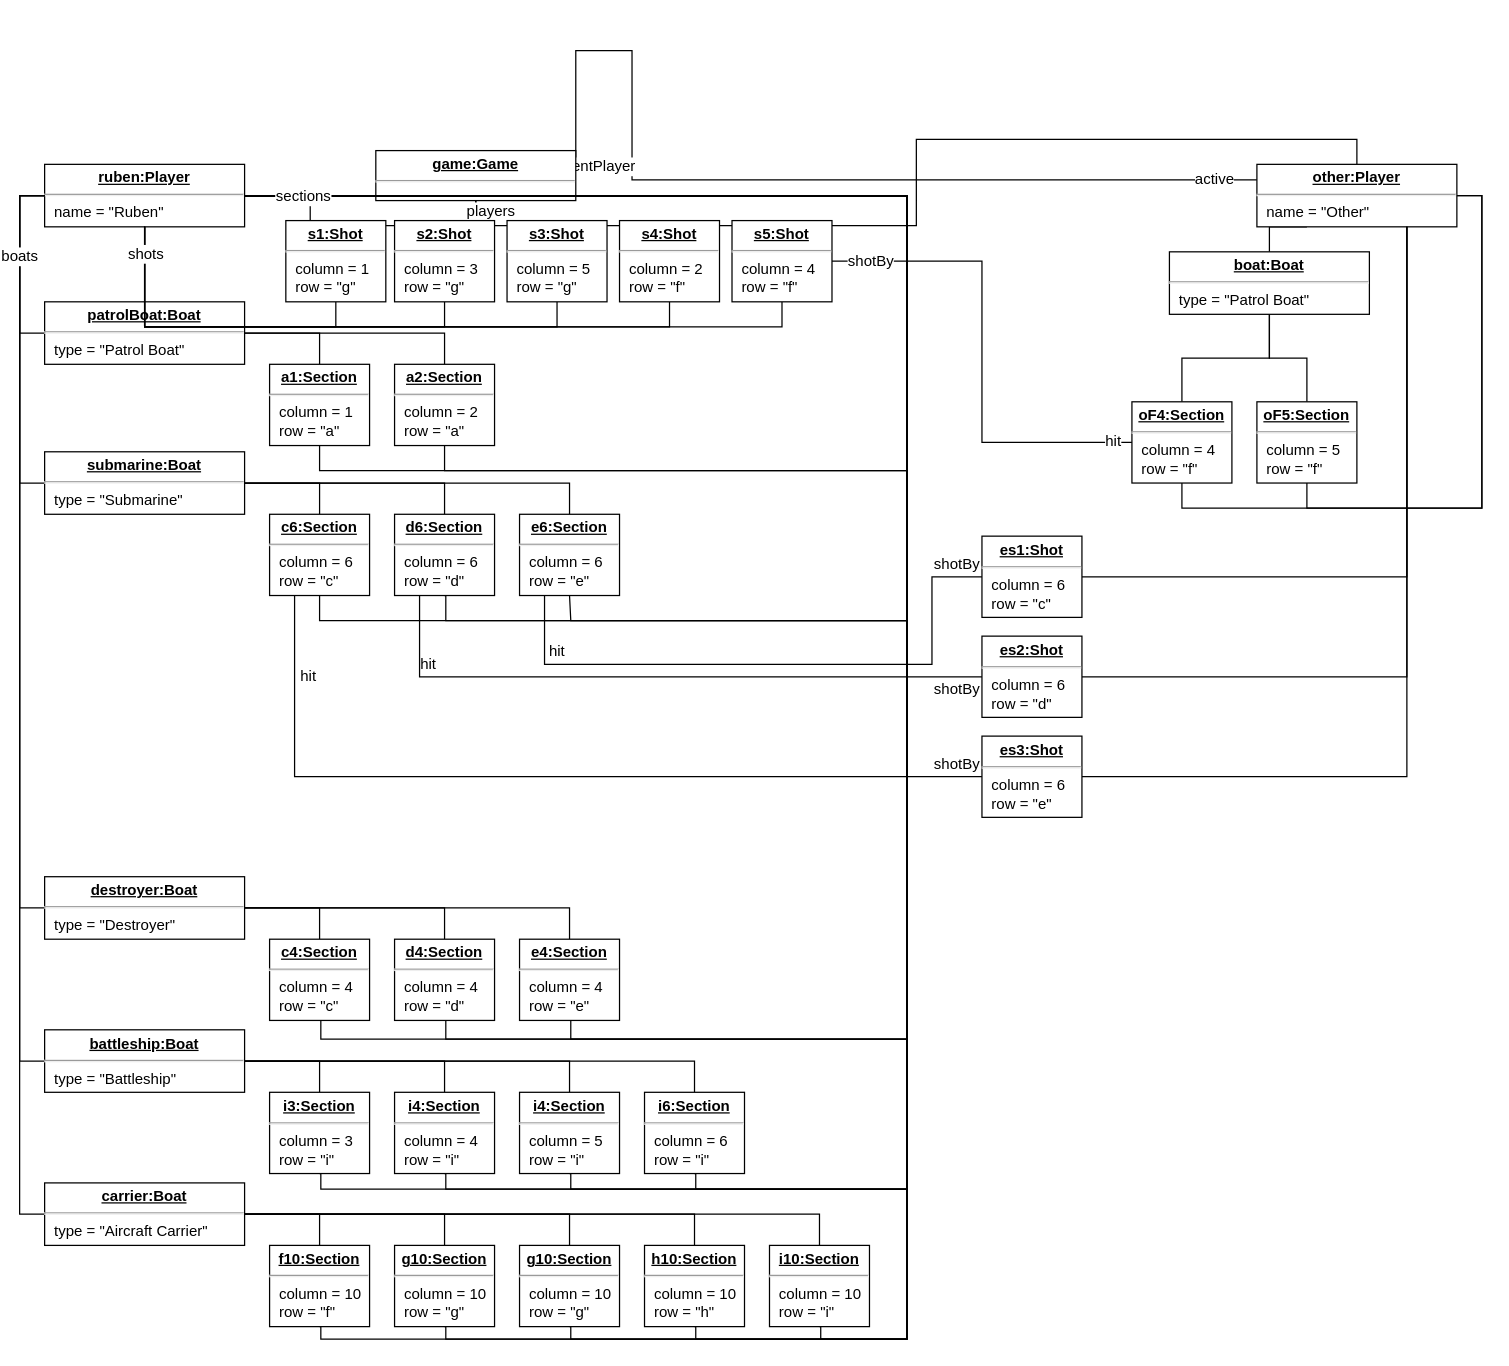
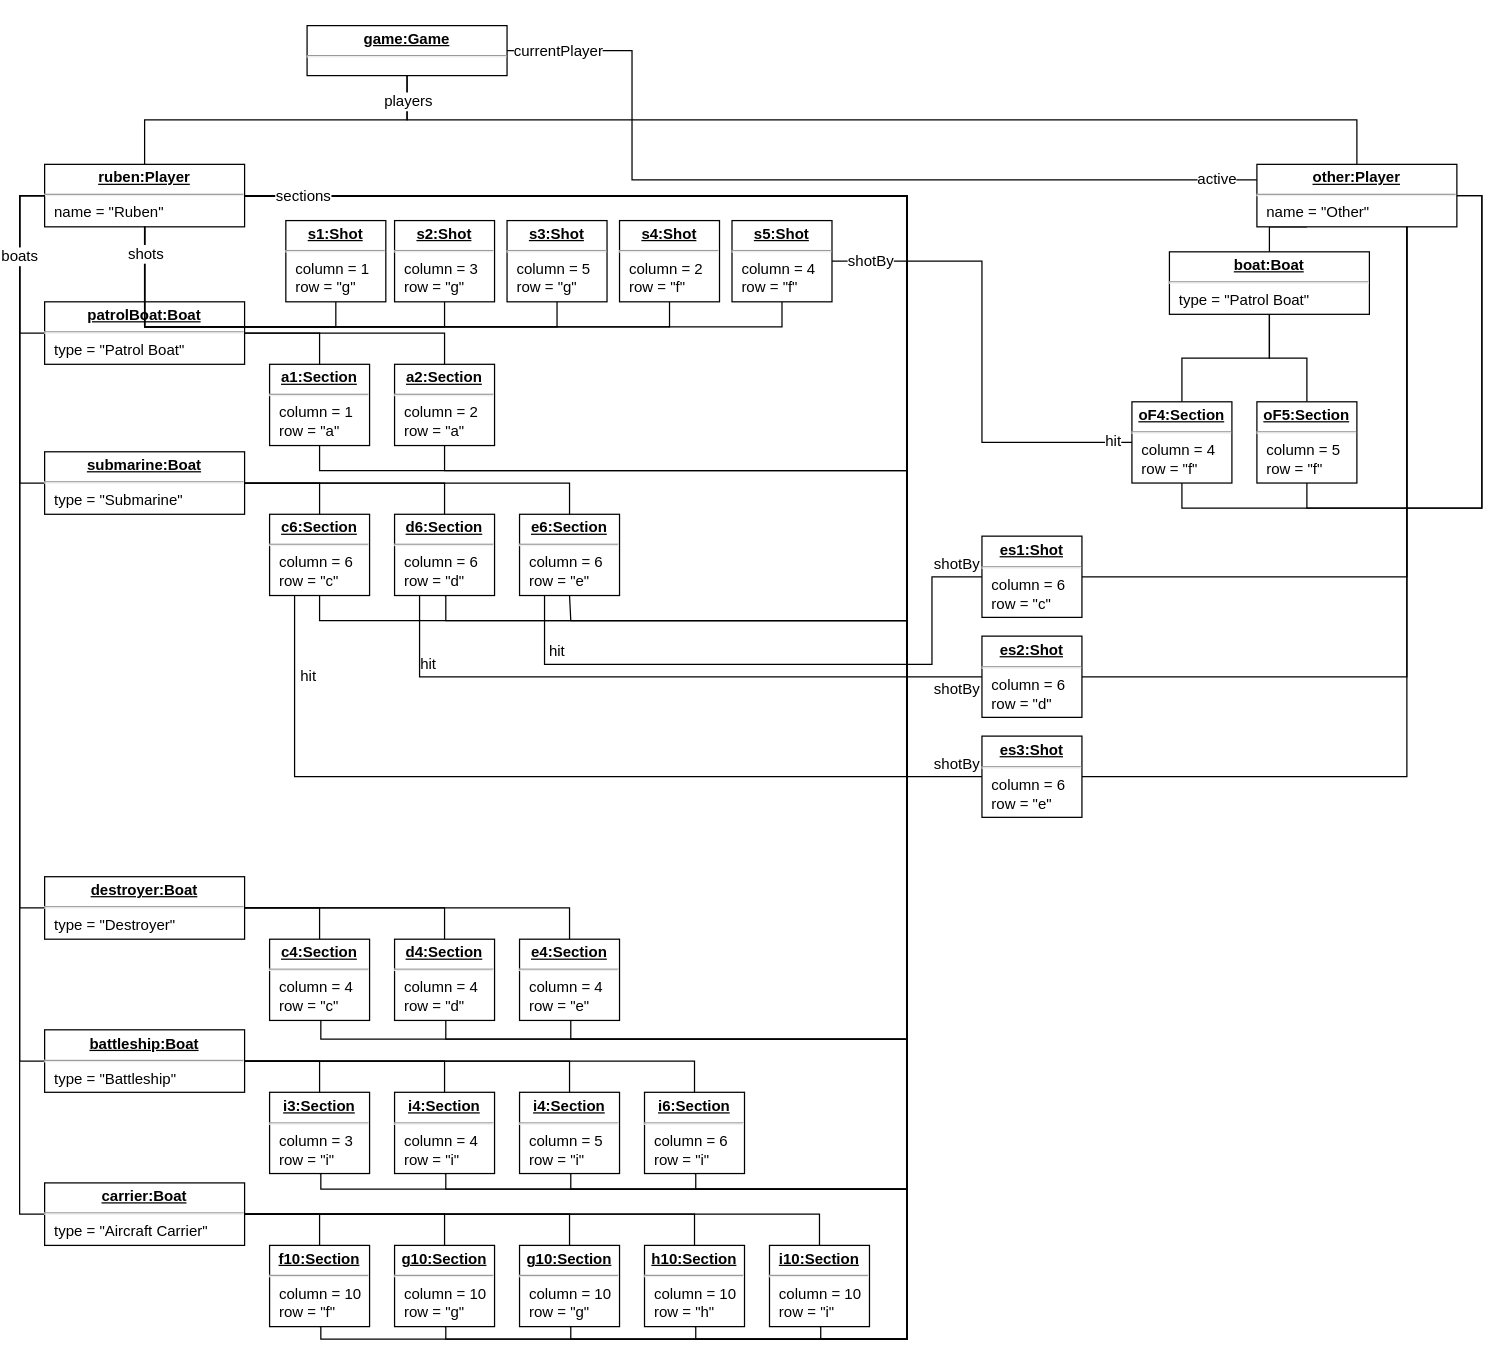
(476, 176) -> (407, 51)
